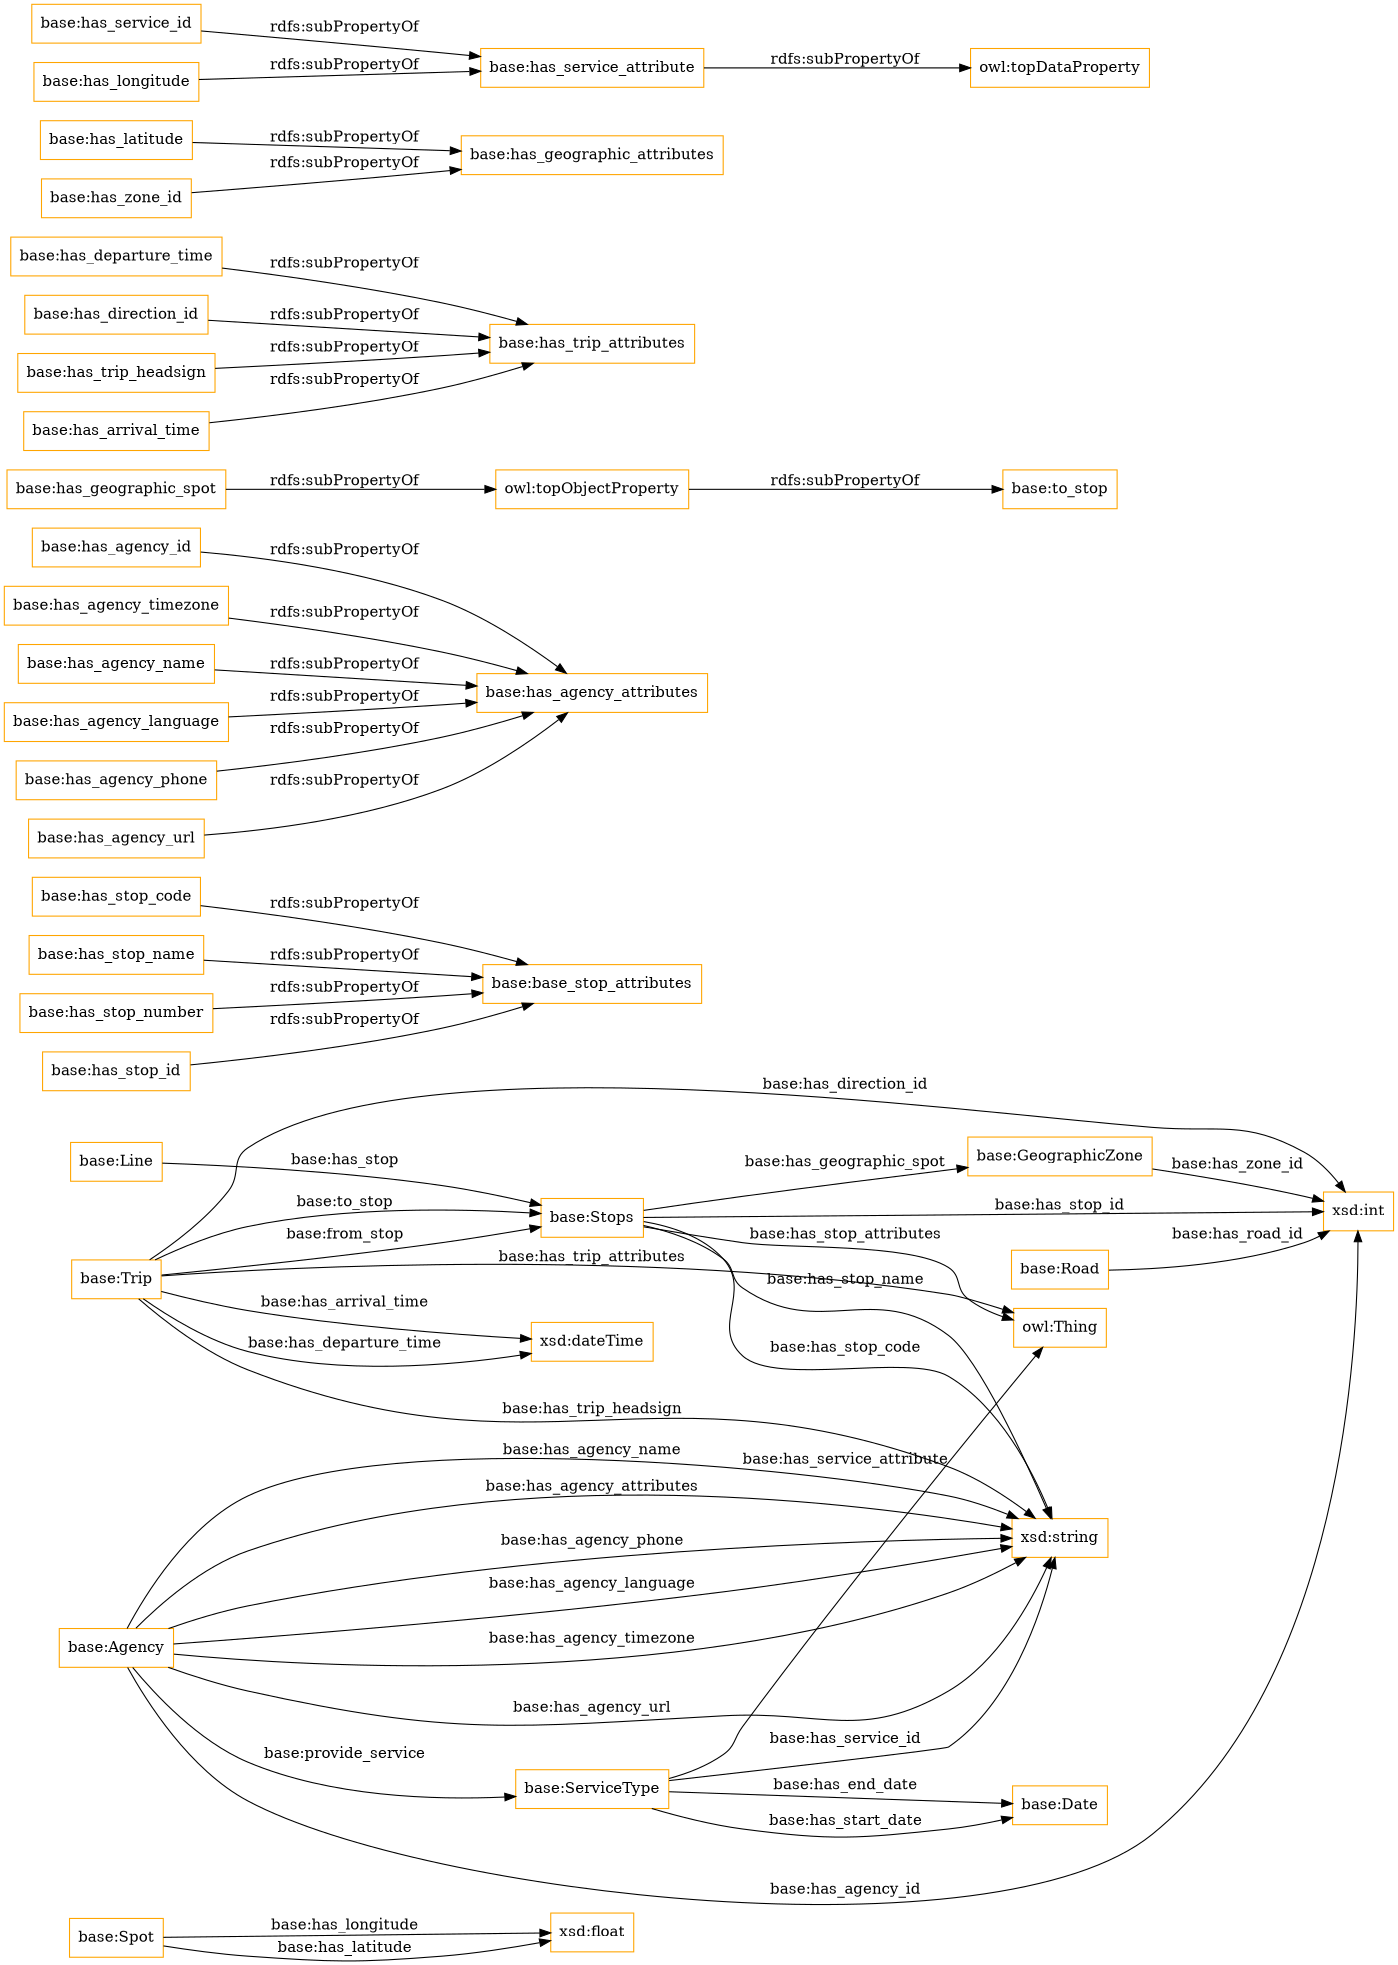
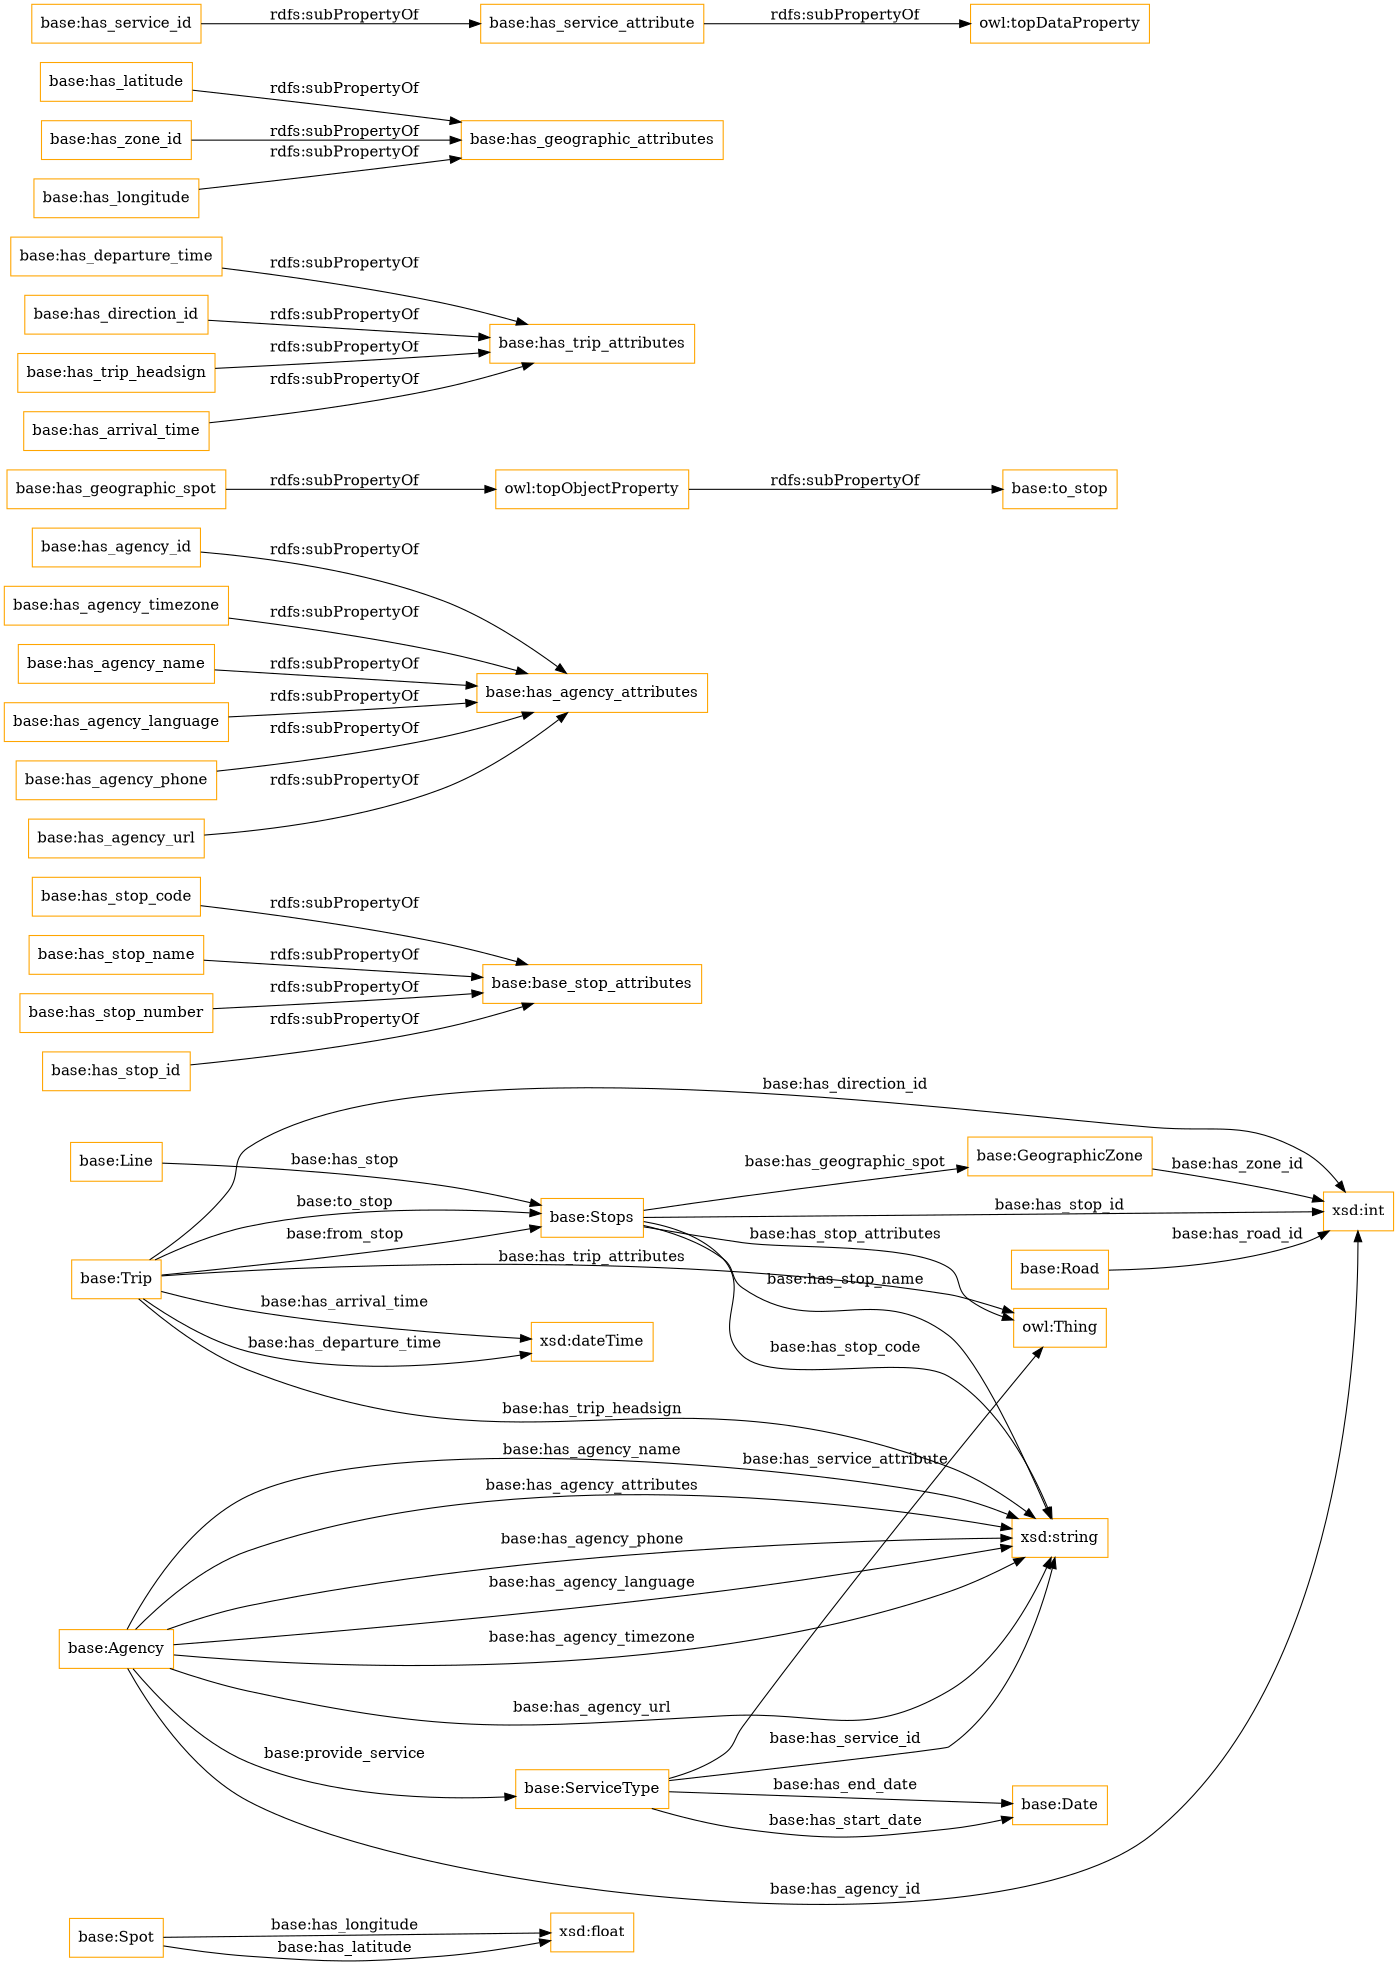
(334, 75) -> (325, 175)
